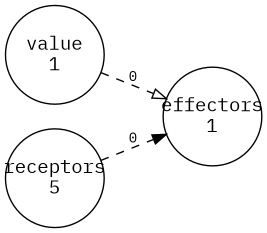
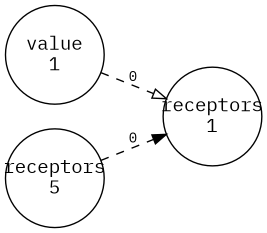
(212, 117) -> (212, 117)
